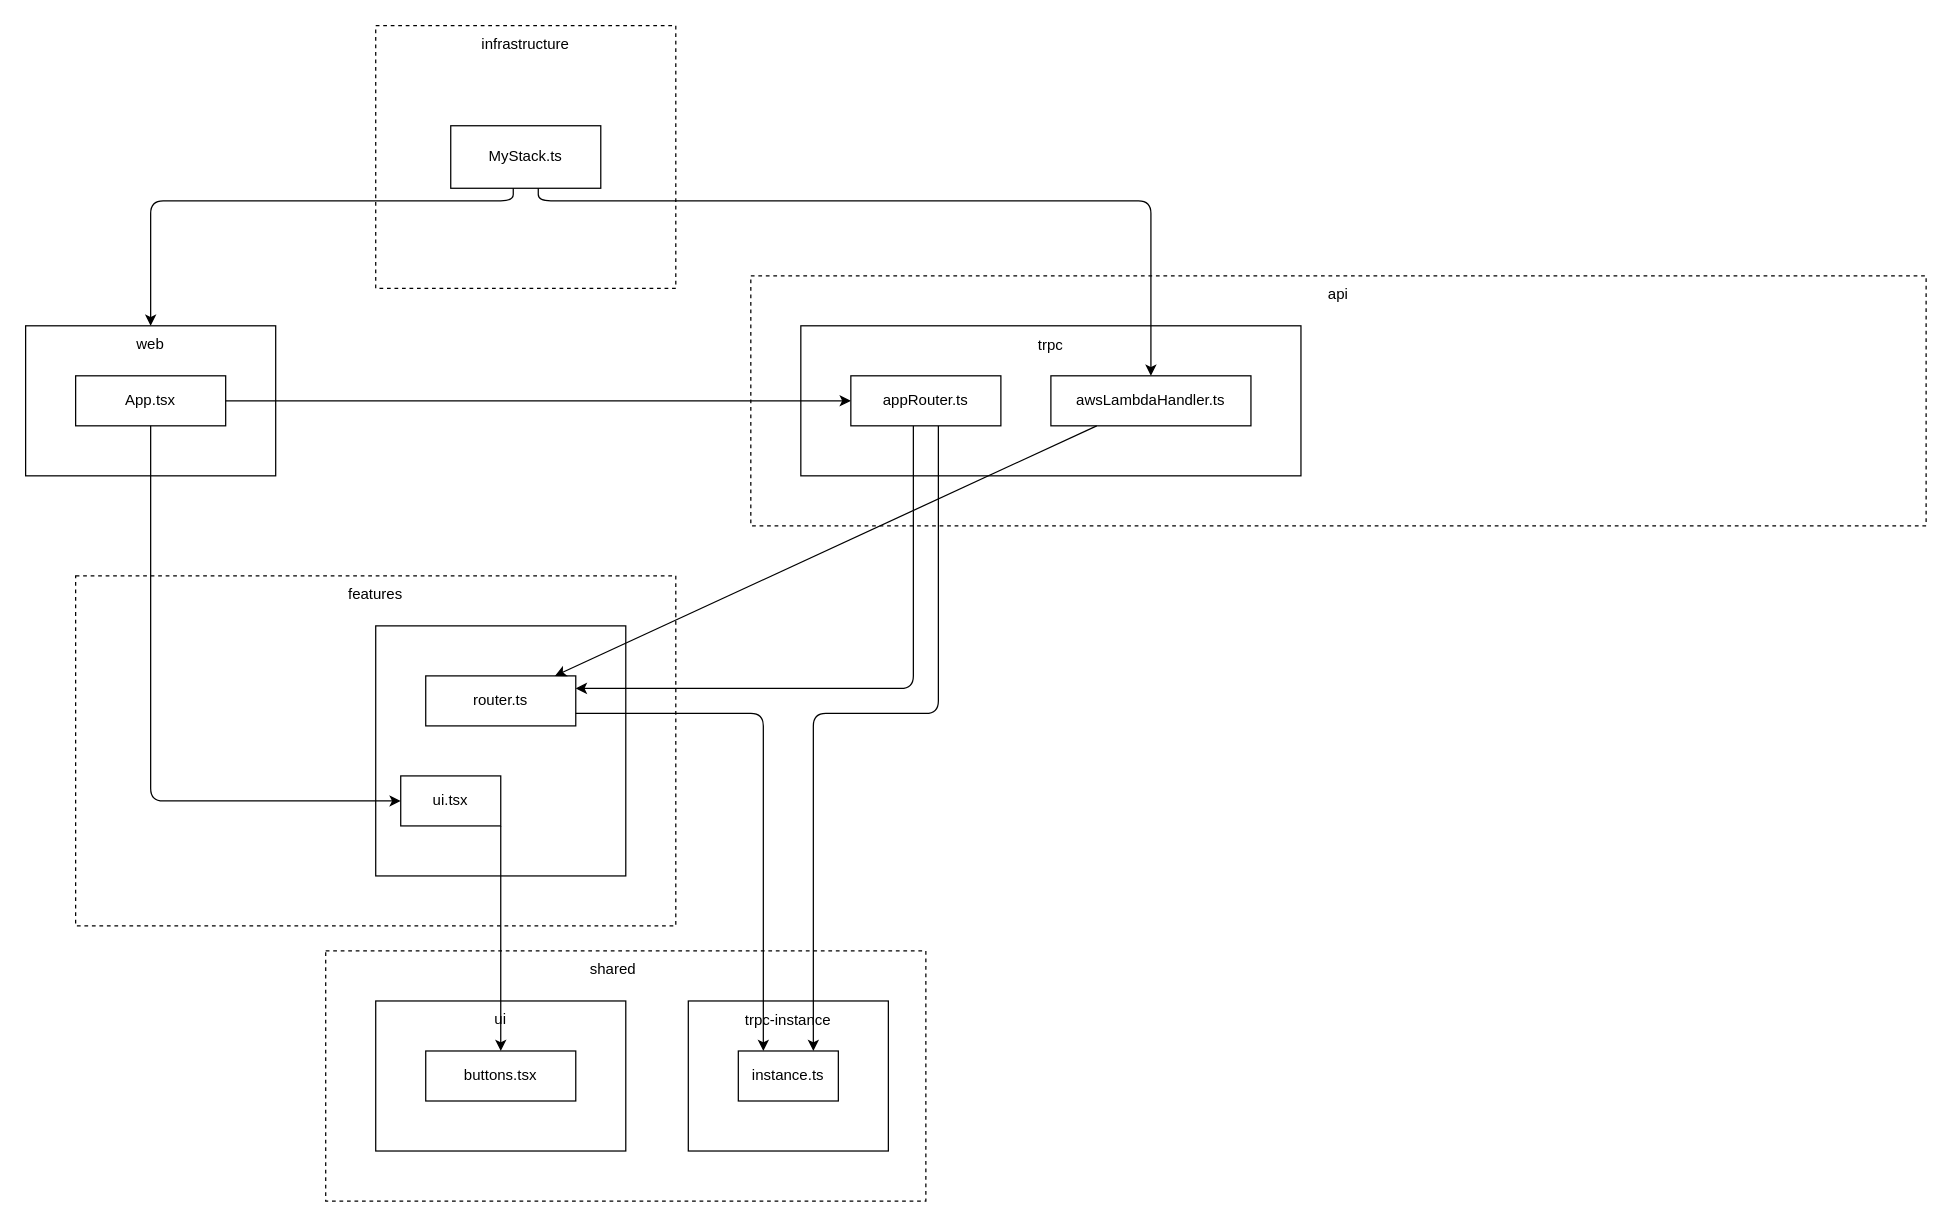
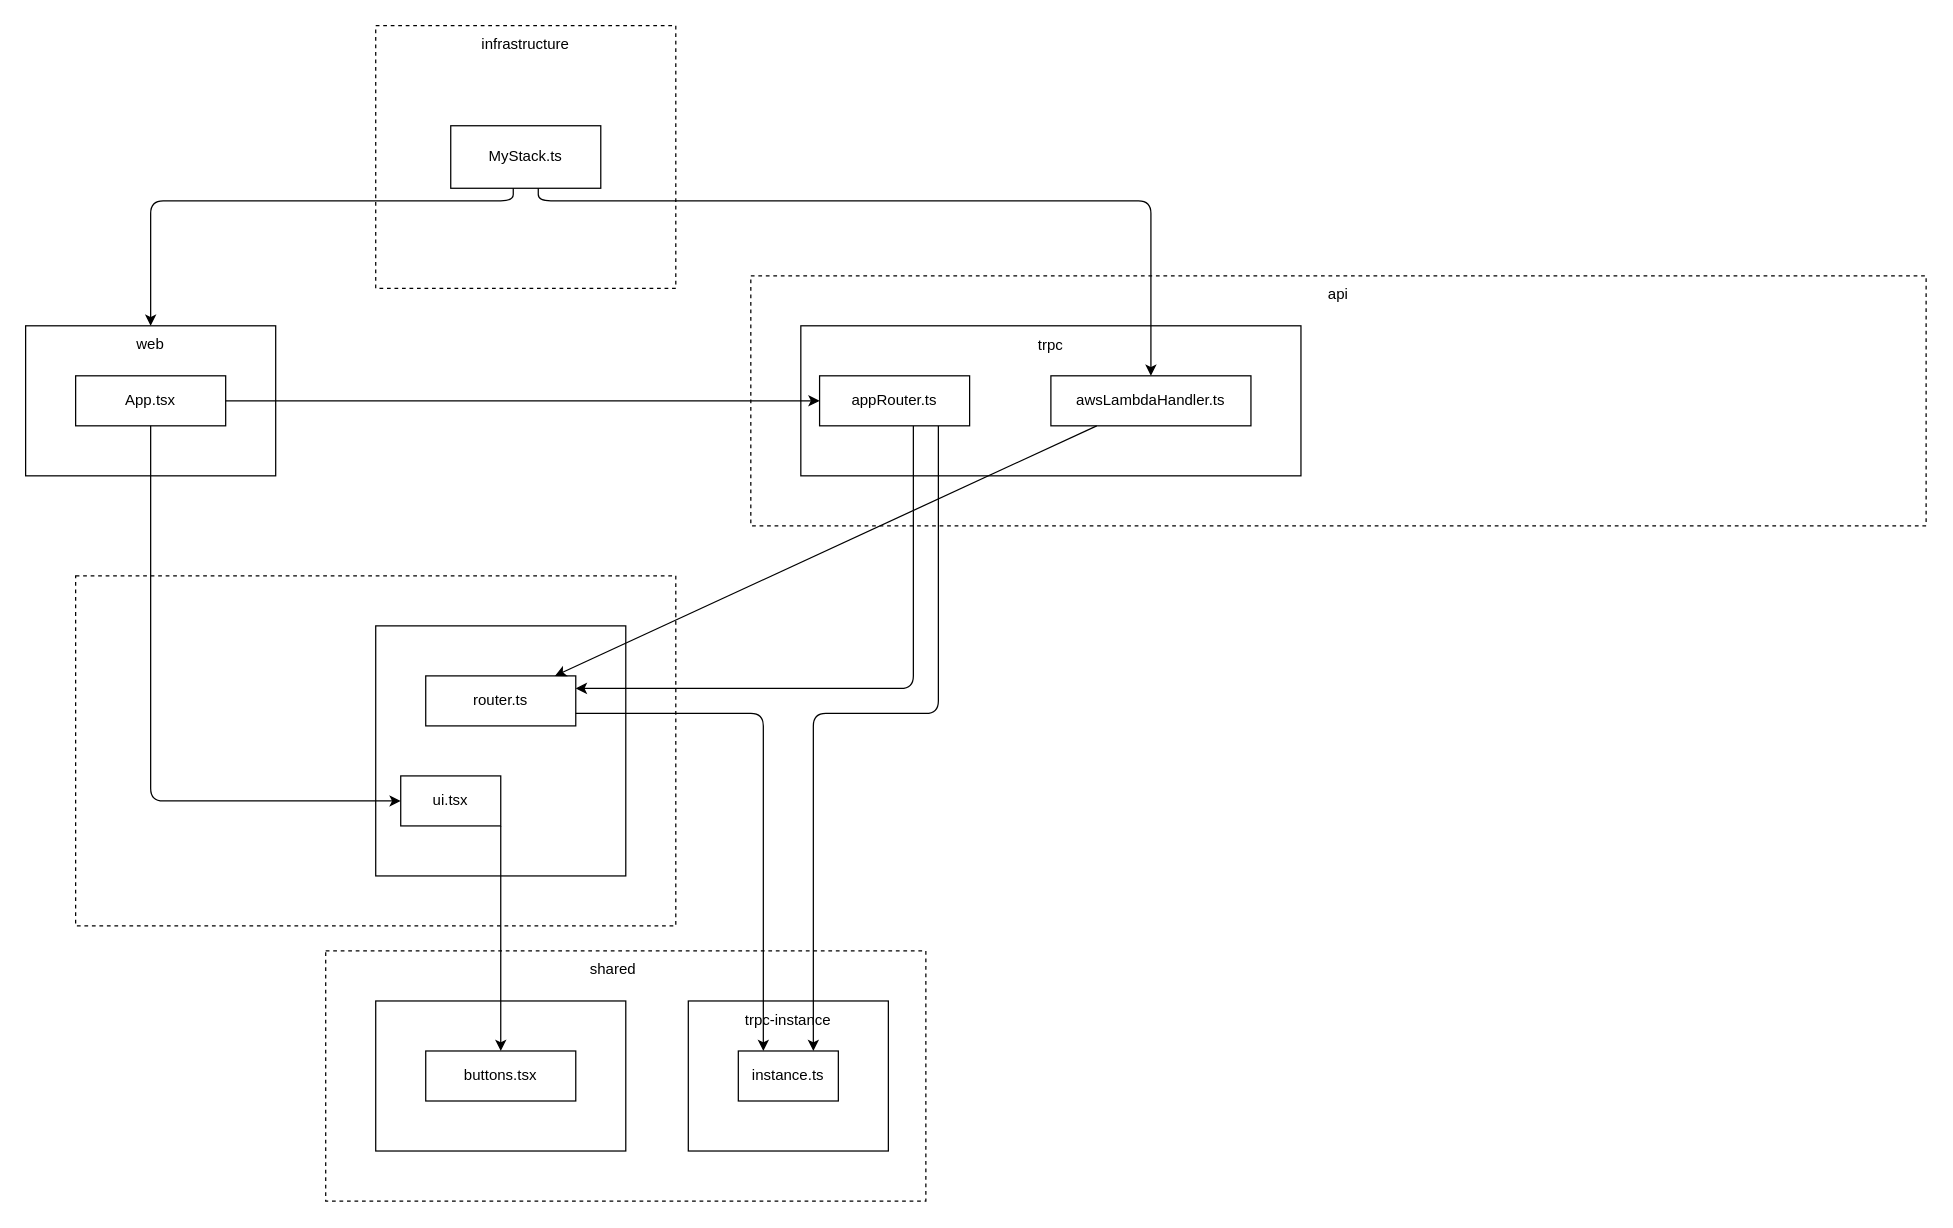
(926, 401) -> (894, 401)
(376, 594) -> none
(501, 1019) -> none
